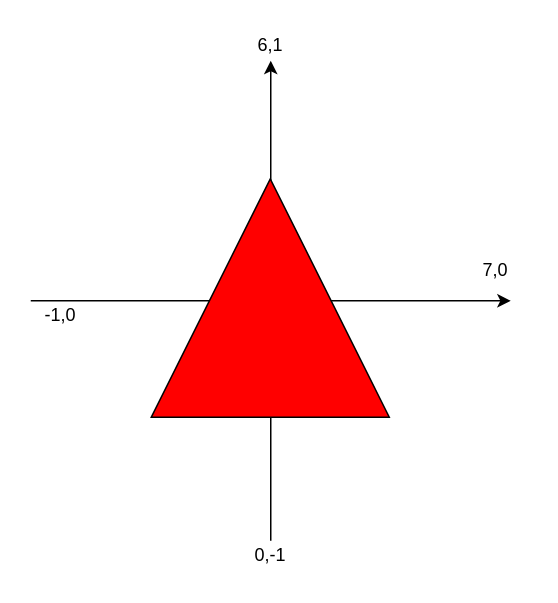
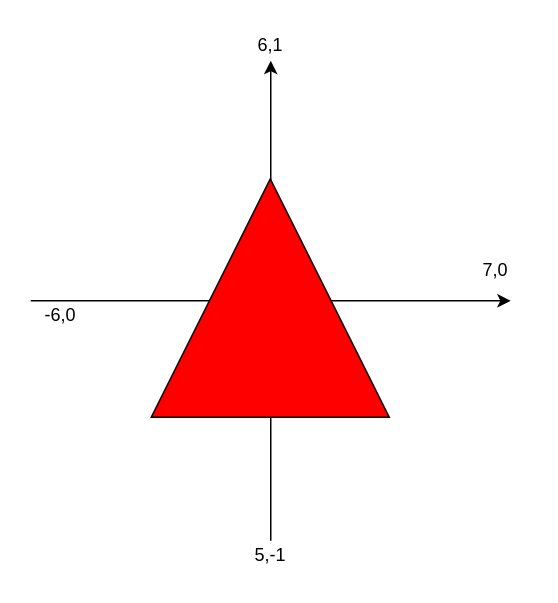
(61, 316) -> (61, 316)
(271, 556) -> (271, 556)
